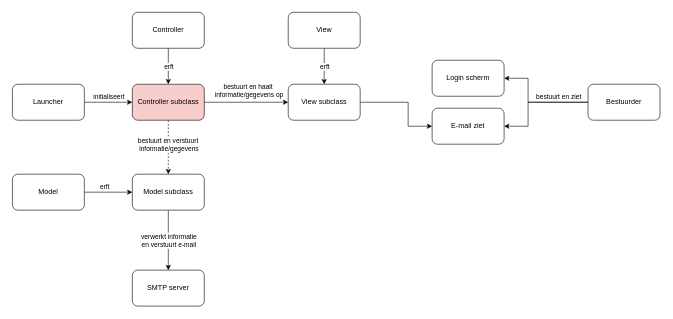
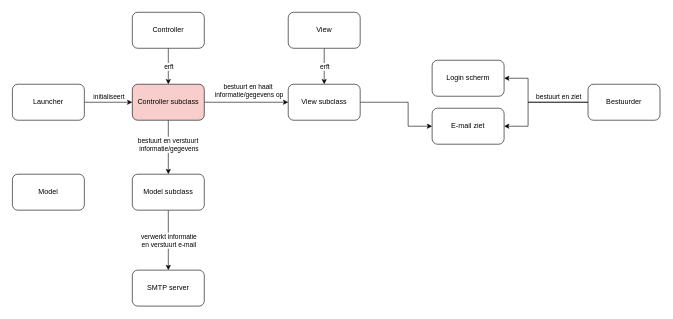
(168, 161) -> (168, 161)
(126, 192) -> none
